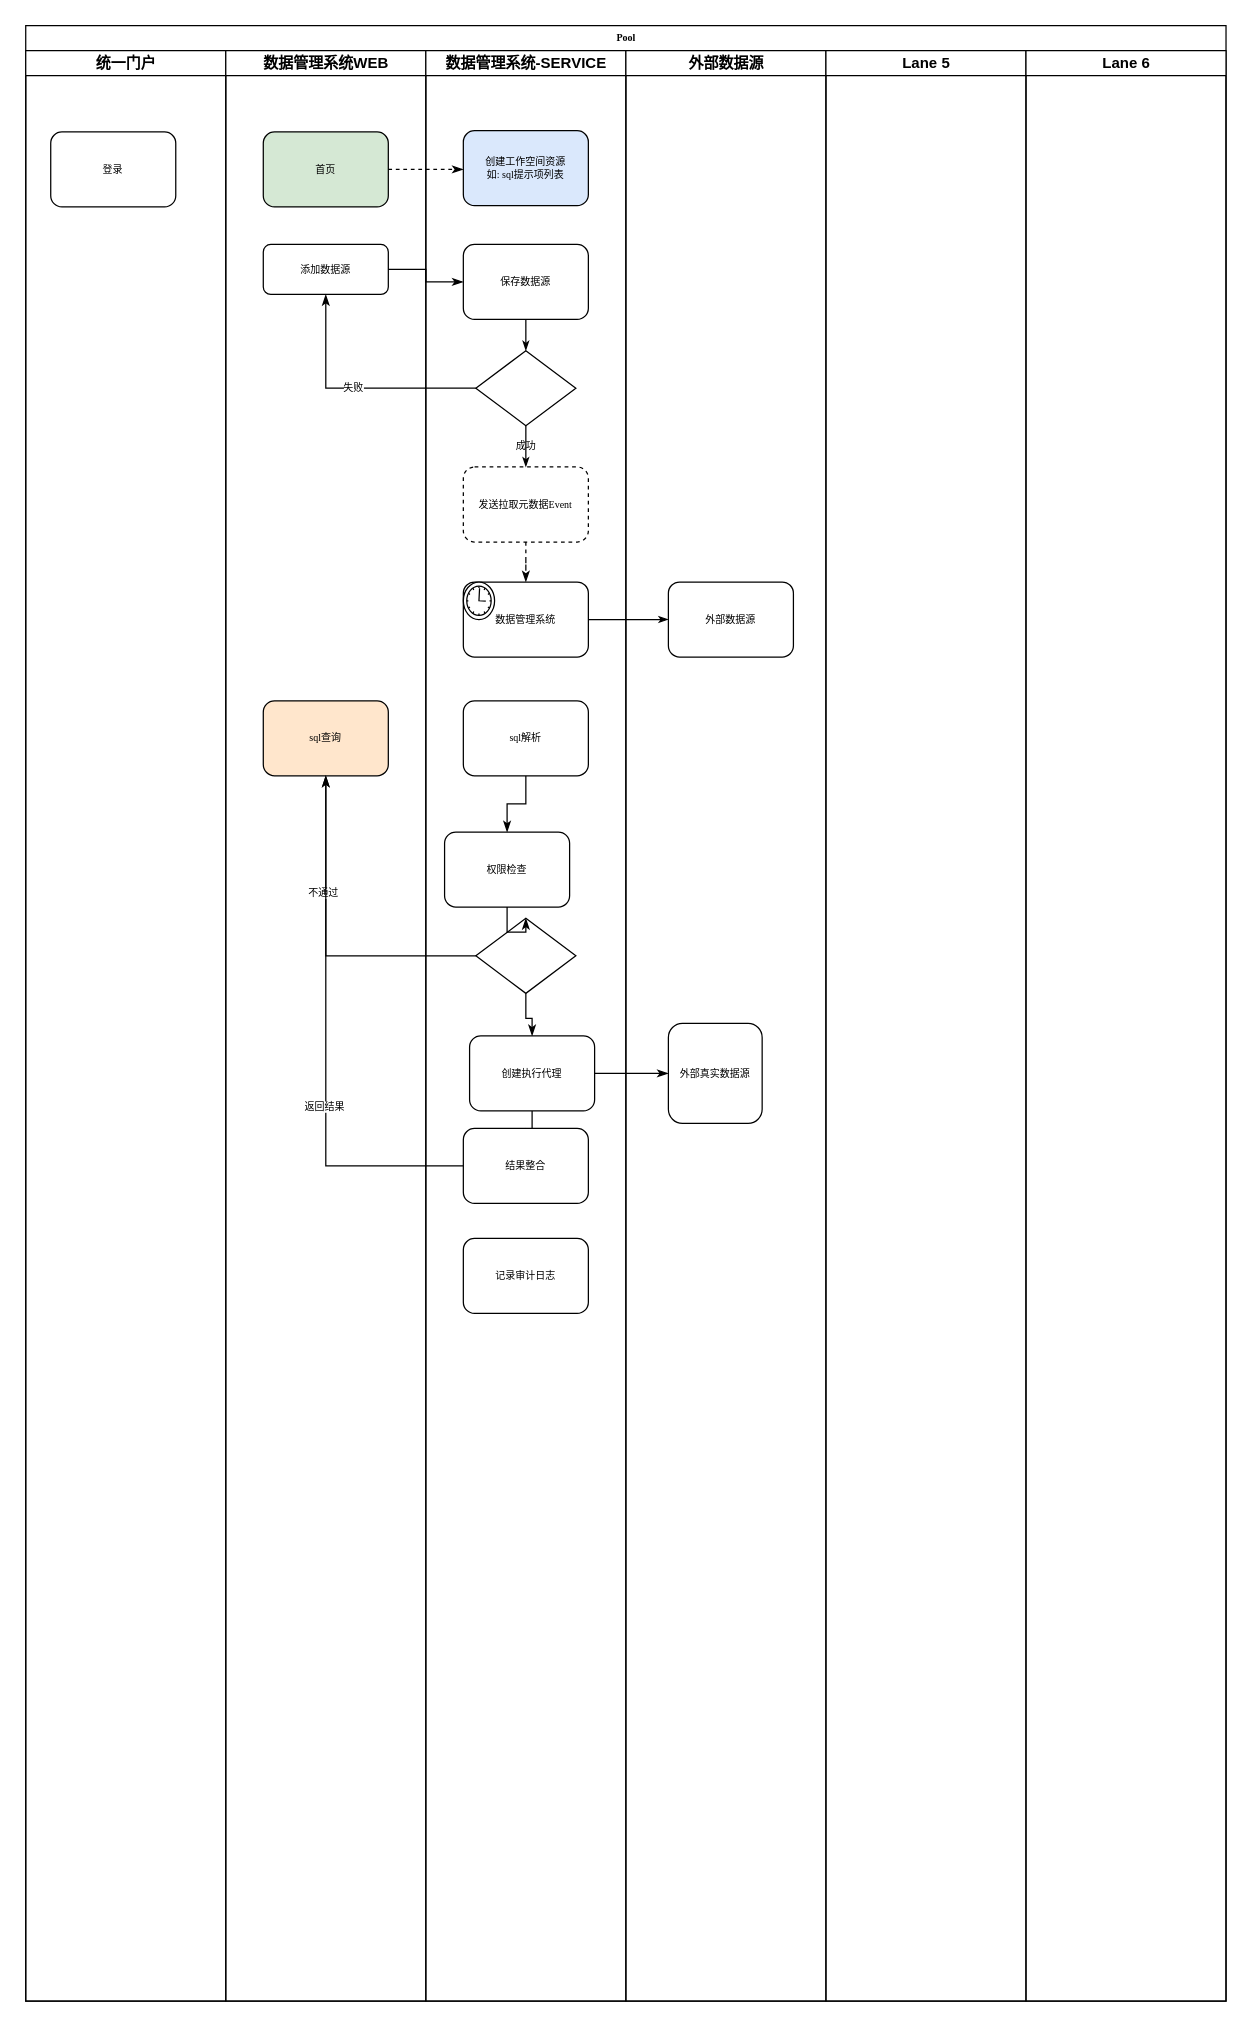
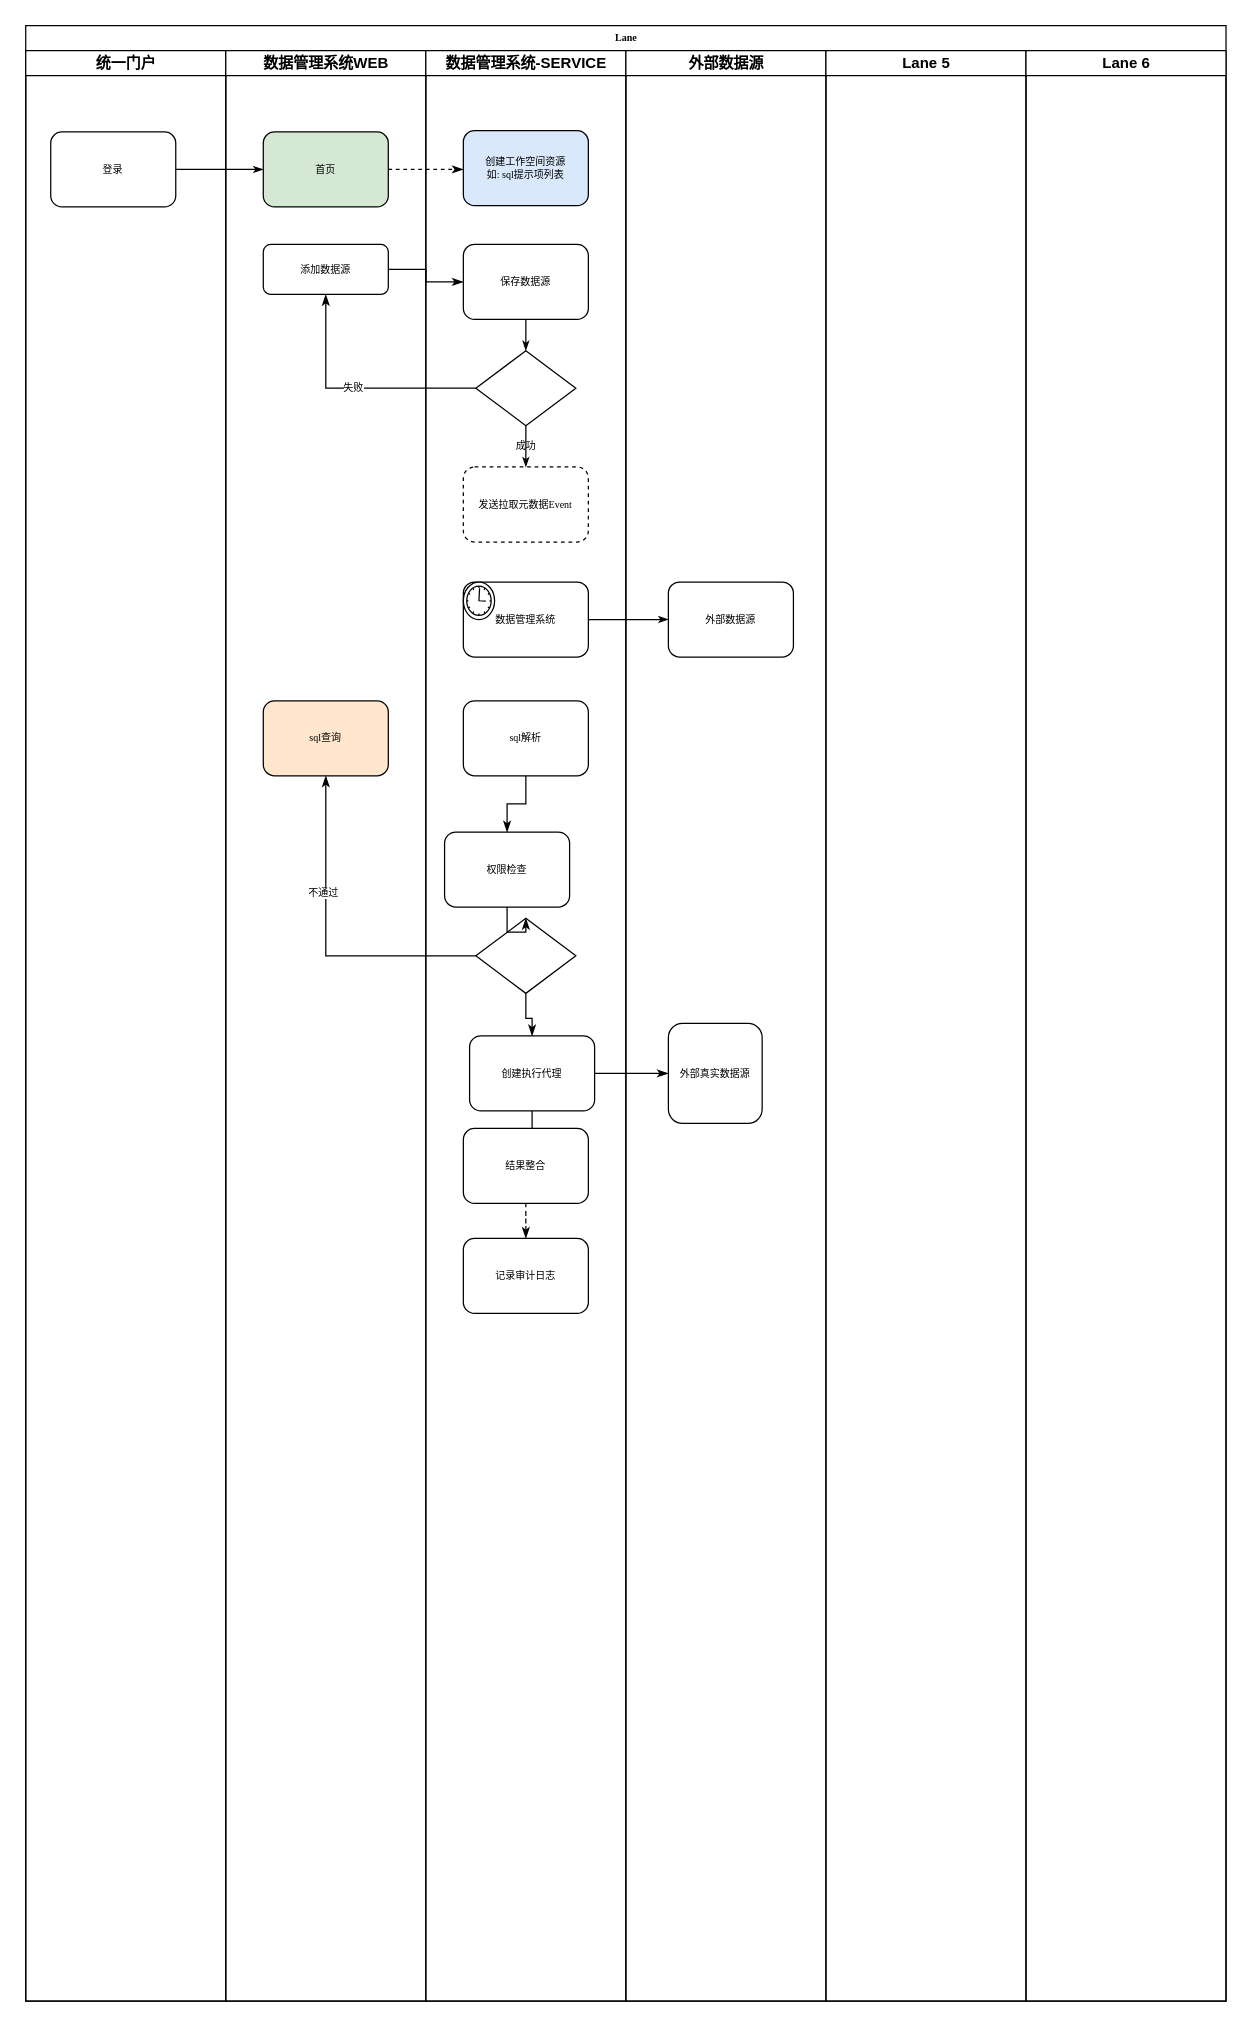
(626, 38) -> (626, 38)
none -> (216, 169)
(526, 566) -> none
(326, 1130) -> none
none -> (526, 1225)
